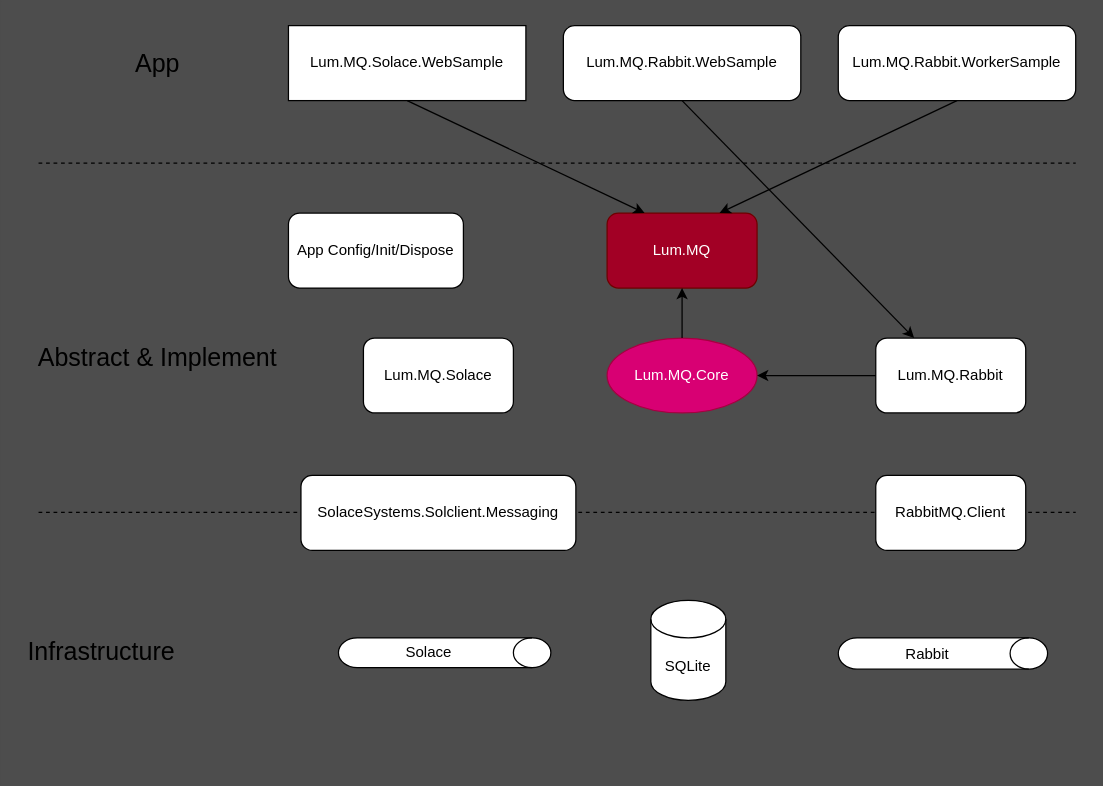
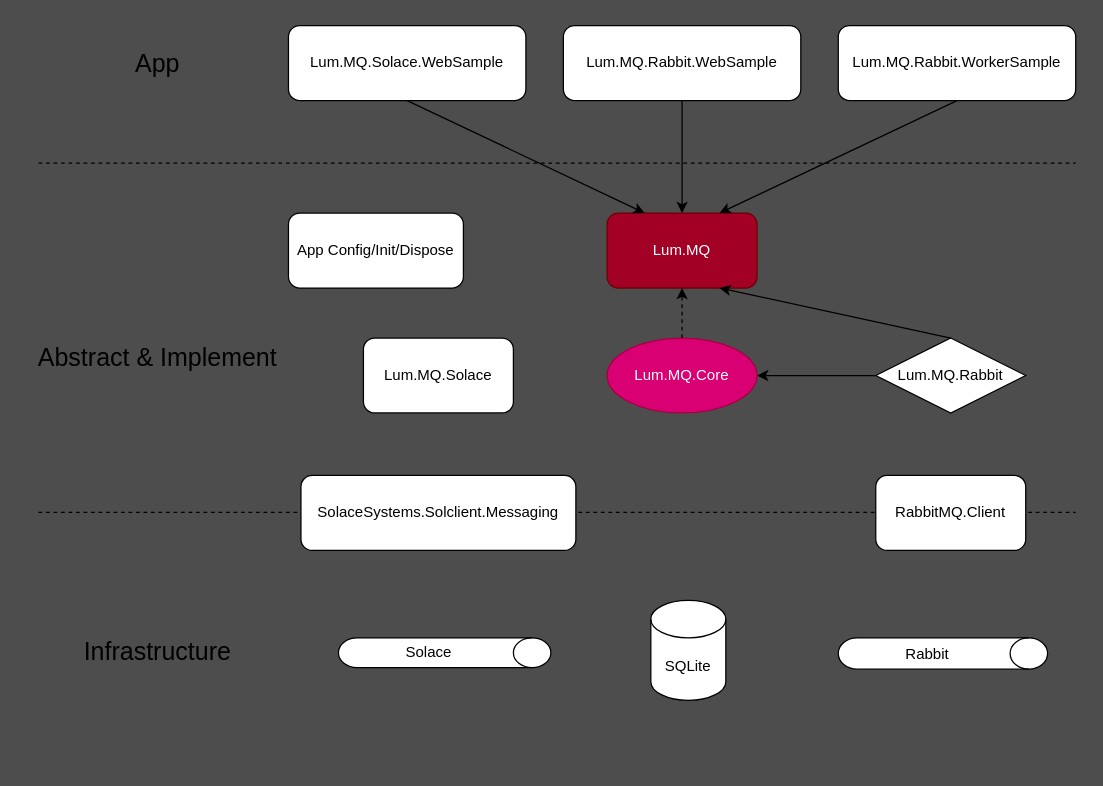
(407, 63) -> (407, 63)
(795, 217) -> (682, 153)
(682, 317) -> (682, 317)
none -> (948, 337)
(951, 376) -> (951, 376)
(101, 651) -> (157, 651)
